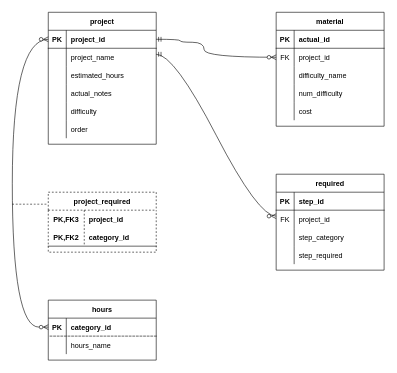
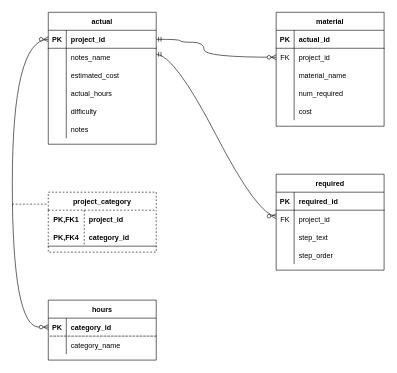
(102, 22) -> (102, 22)
(95, 58) -> (91, 58)
(100, 76) -> (98, 76)
(326, 76) -> (323, 76)
(94, 94) -> (94, 94)
(324, 94) -> (322, 94)
(81, 130) -> (81, 130)
(102, 202) -> (102, 202)
(312, 202) -> (319, 202)
(66, 220) -> (66, 220)
(66, 238) -> (66, 238)
(325, 238) -> (317, 238)
(324, 256) -> (319, 256)
(91, 346) -> (97, 346)
